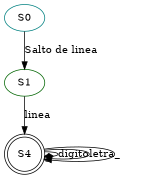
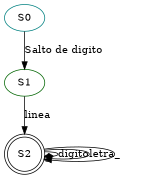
(61, 50) -> (64, 50)
(25, 154) -> (25, 154)
